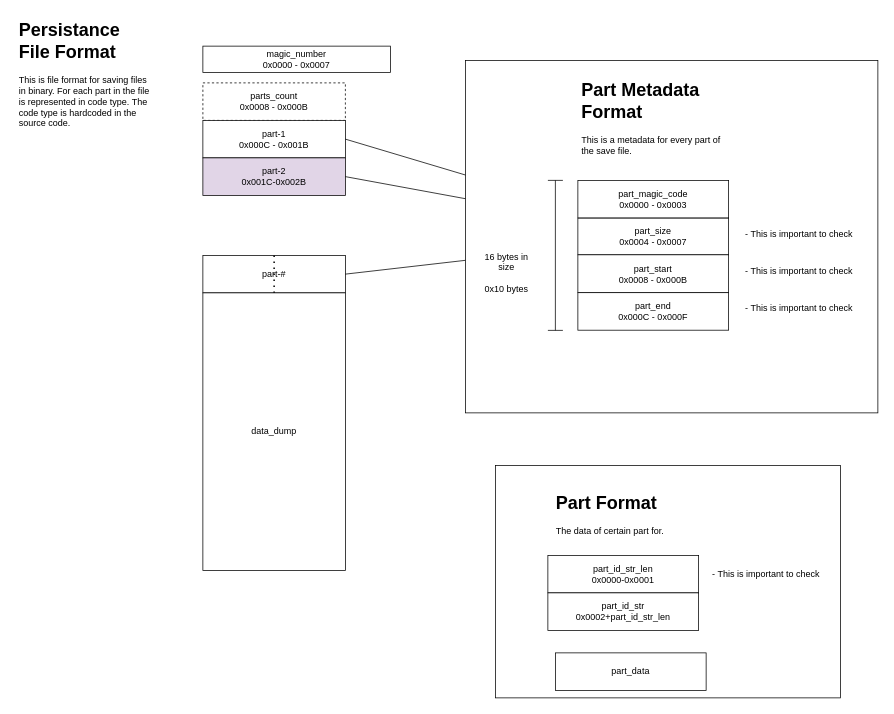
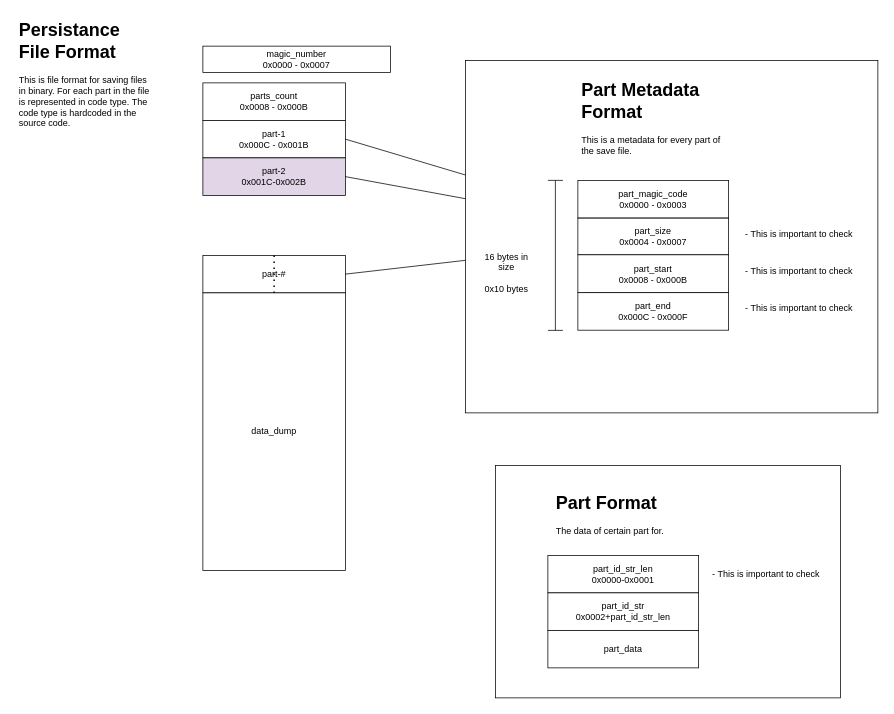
(274, 102) -> (274, 102)
(631, 672) -> (623, 649)
